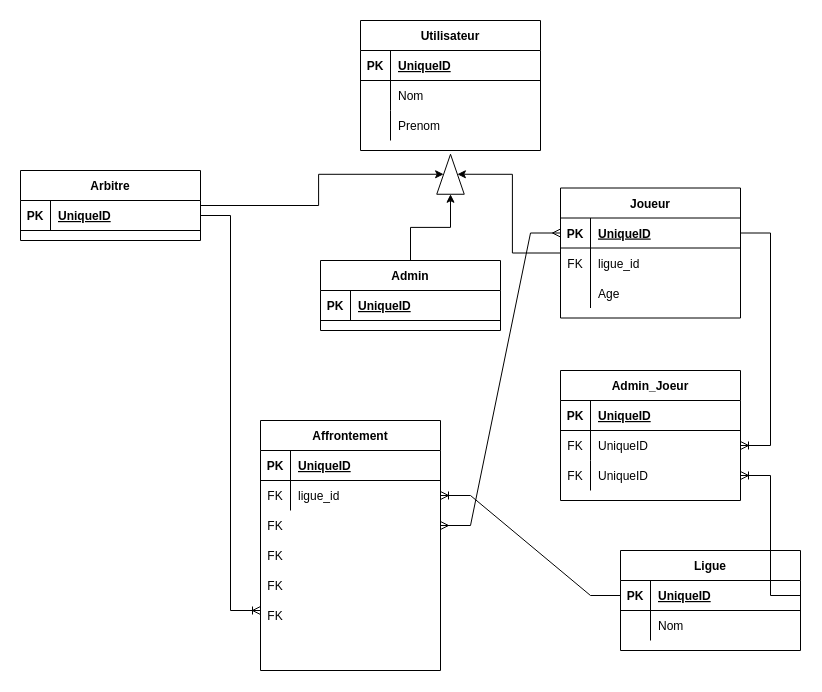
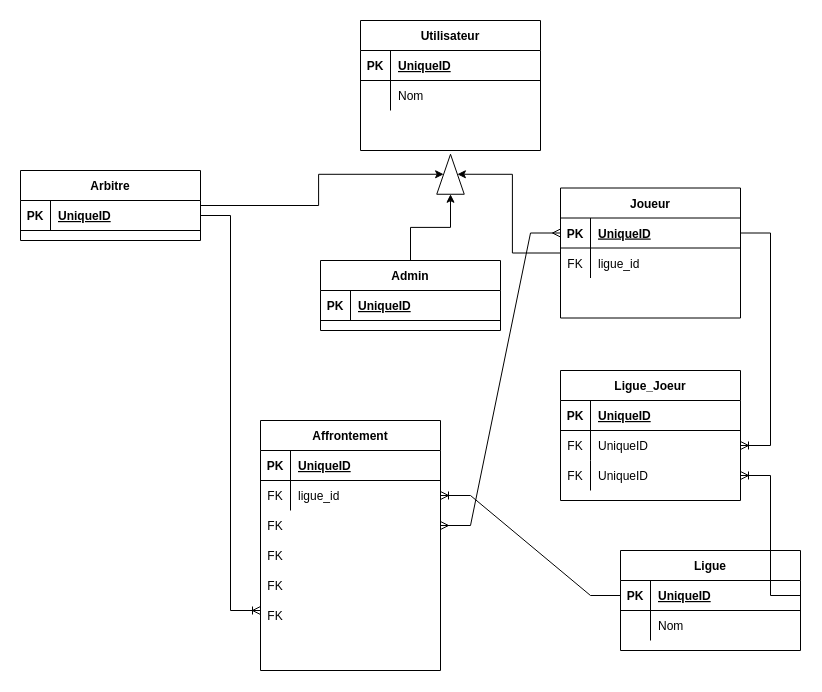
(466, 126) -> none
(666, 293) -> none
(650, 386) -> (650, 386)
